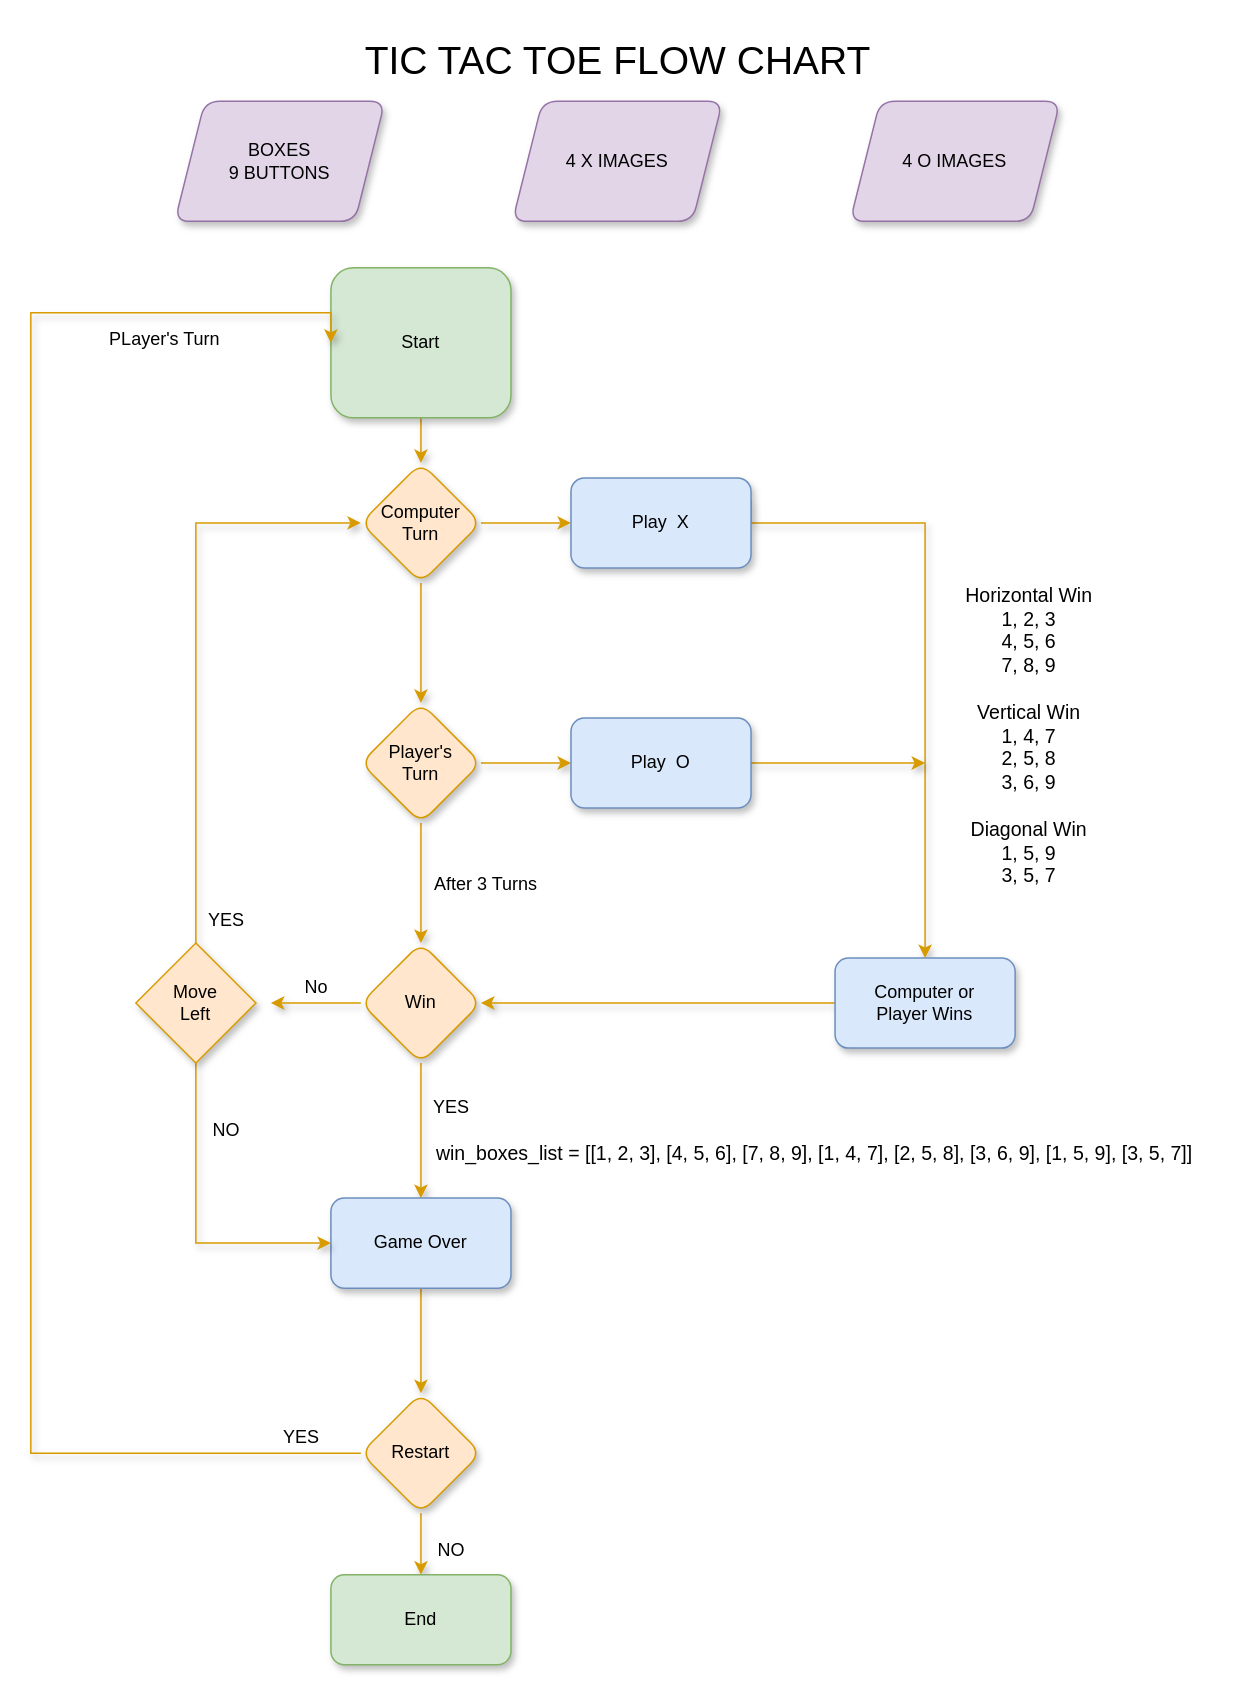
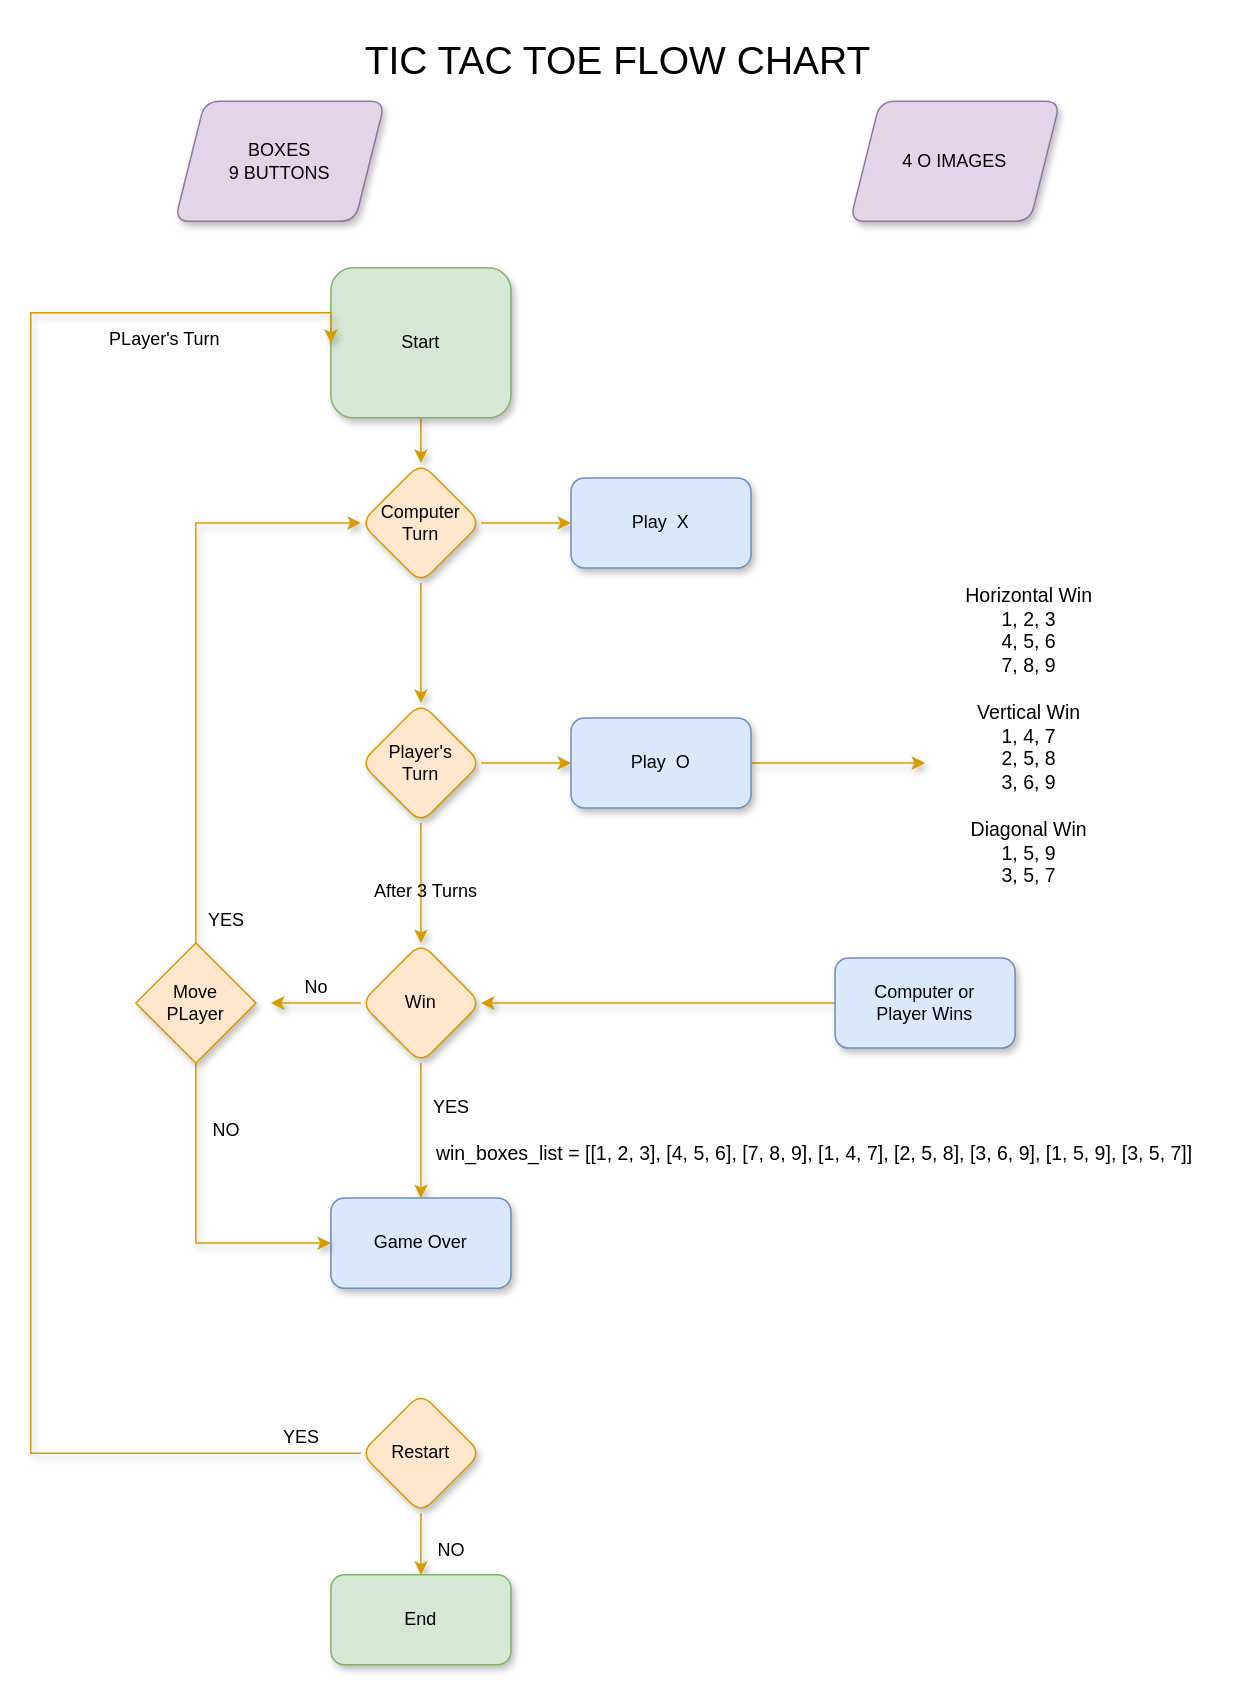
(617, 161) -> none
(925, 647) -> none
(485, 884) -> (425, 892)
(196, 1003) -> (196, 1003)
(421, 1335) -> none
